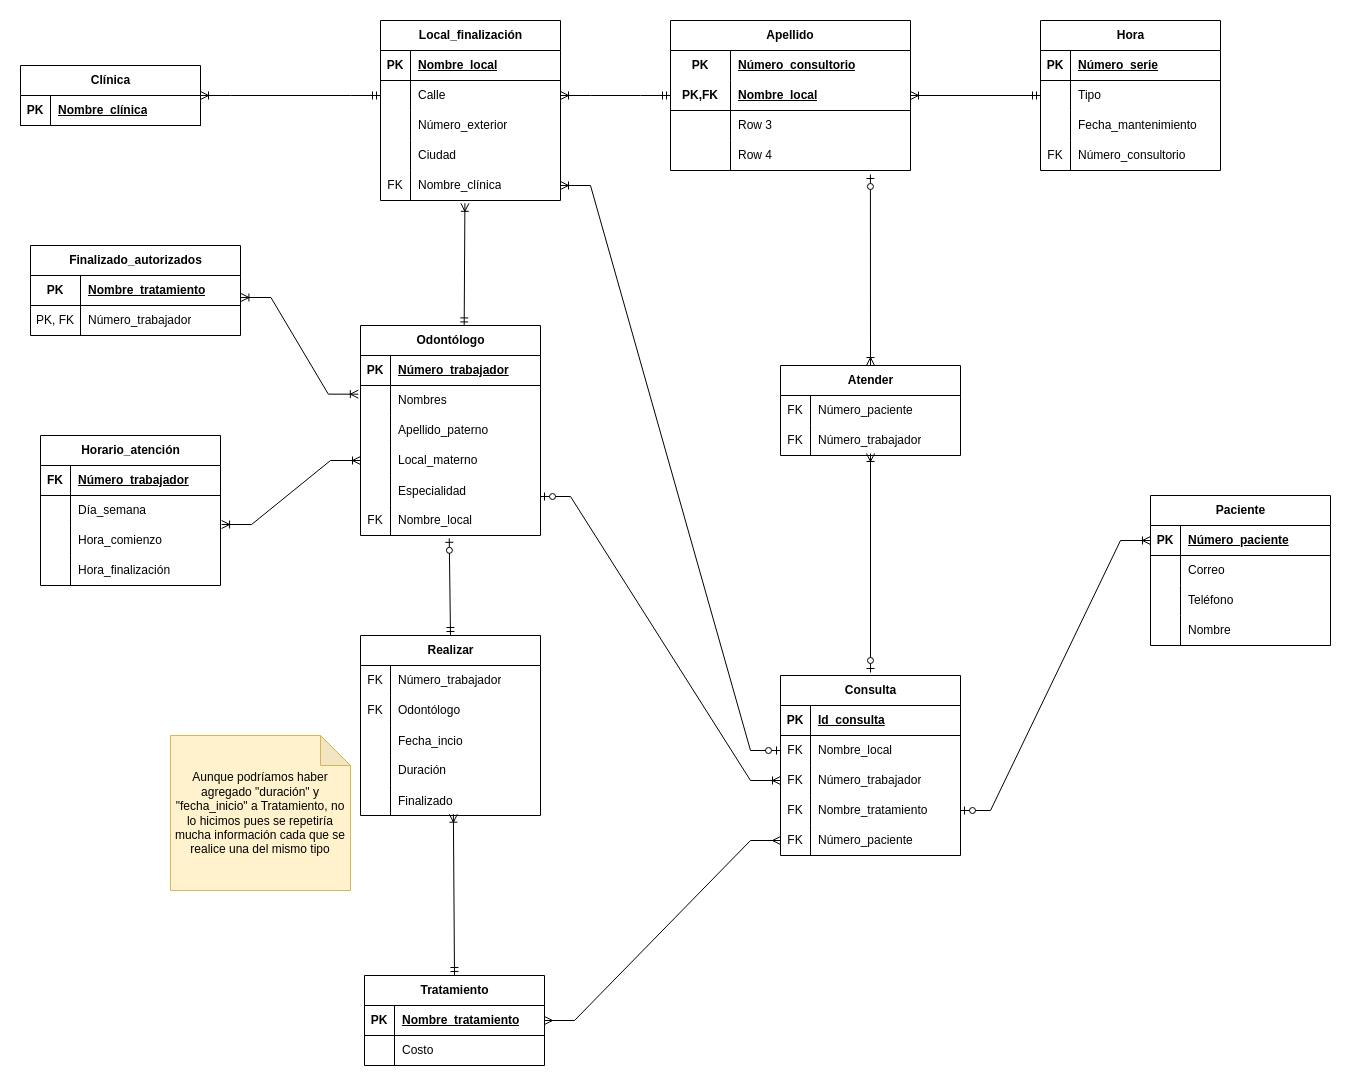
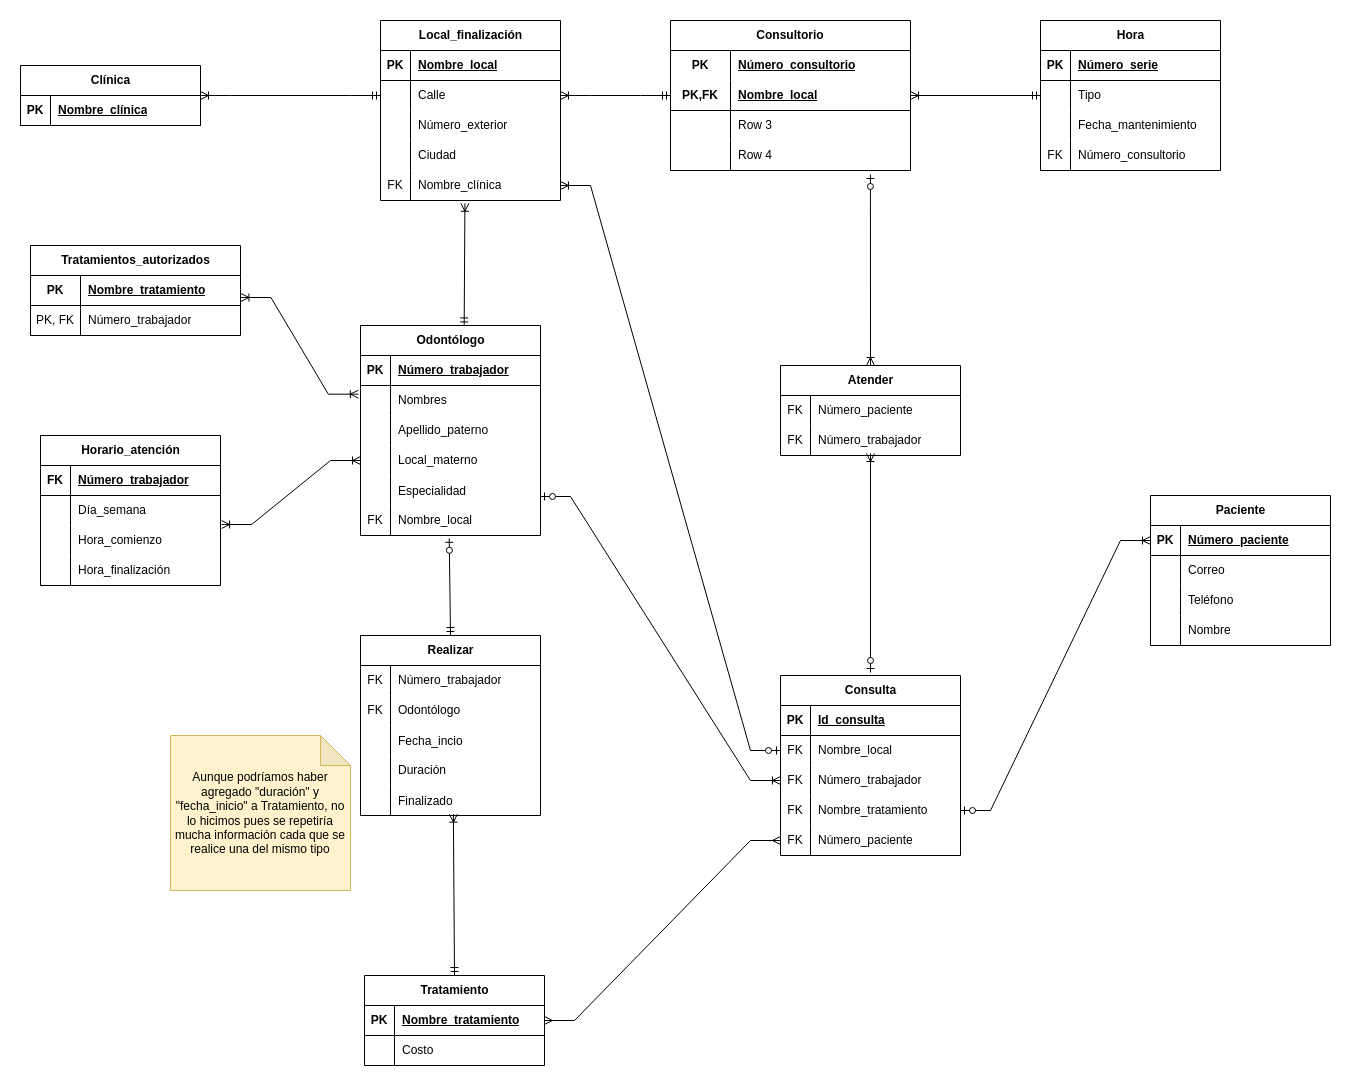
(791, 36) -> (791, 36)
(136, 261) -> (136, 261)
